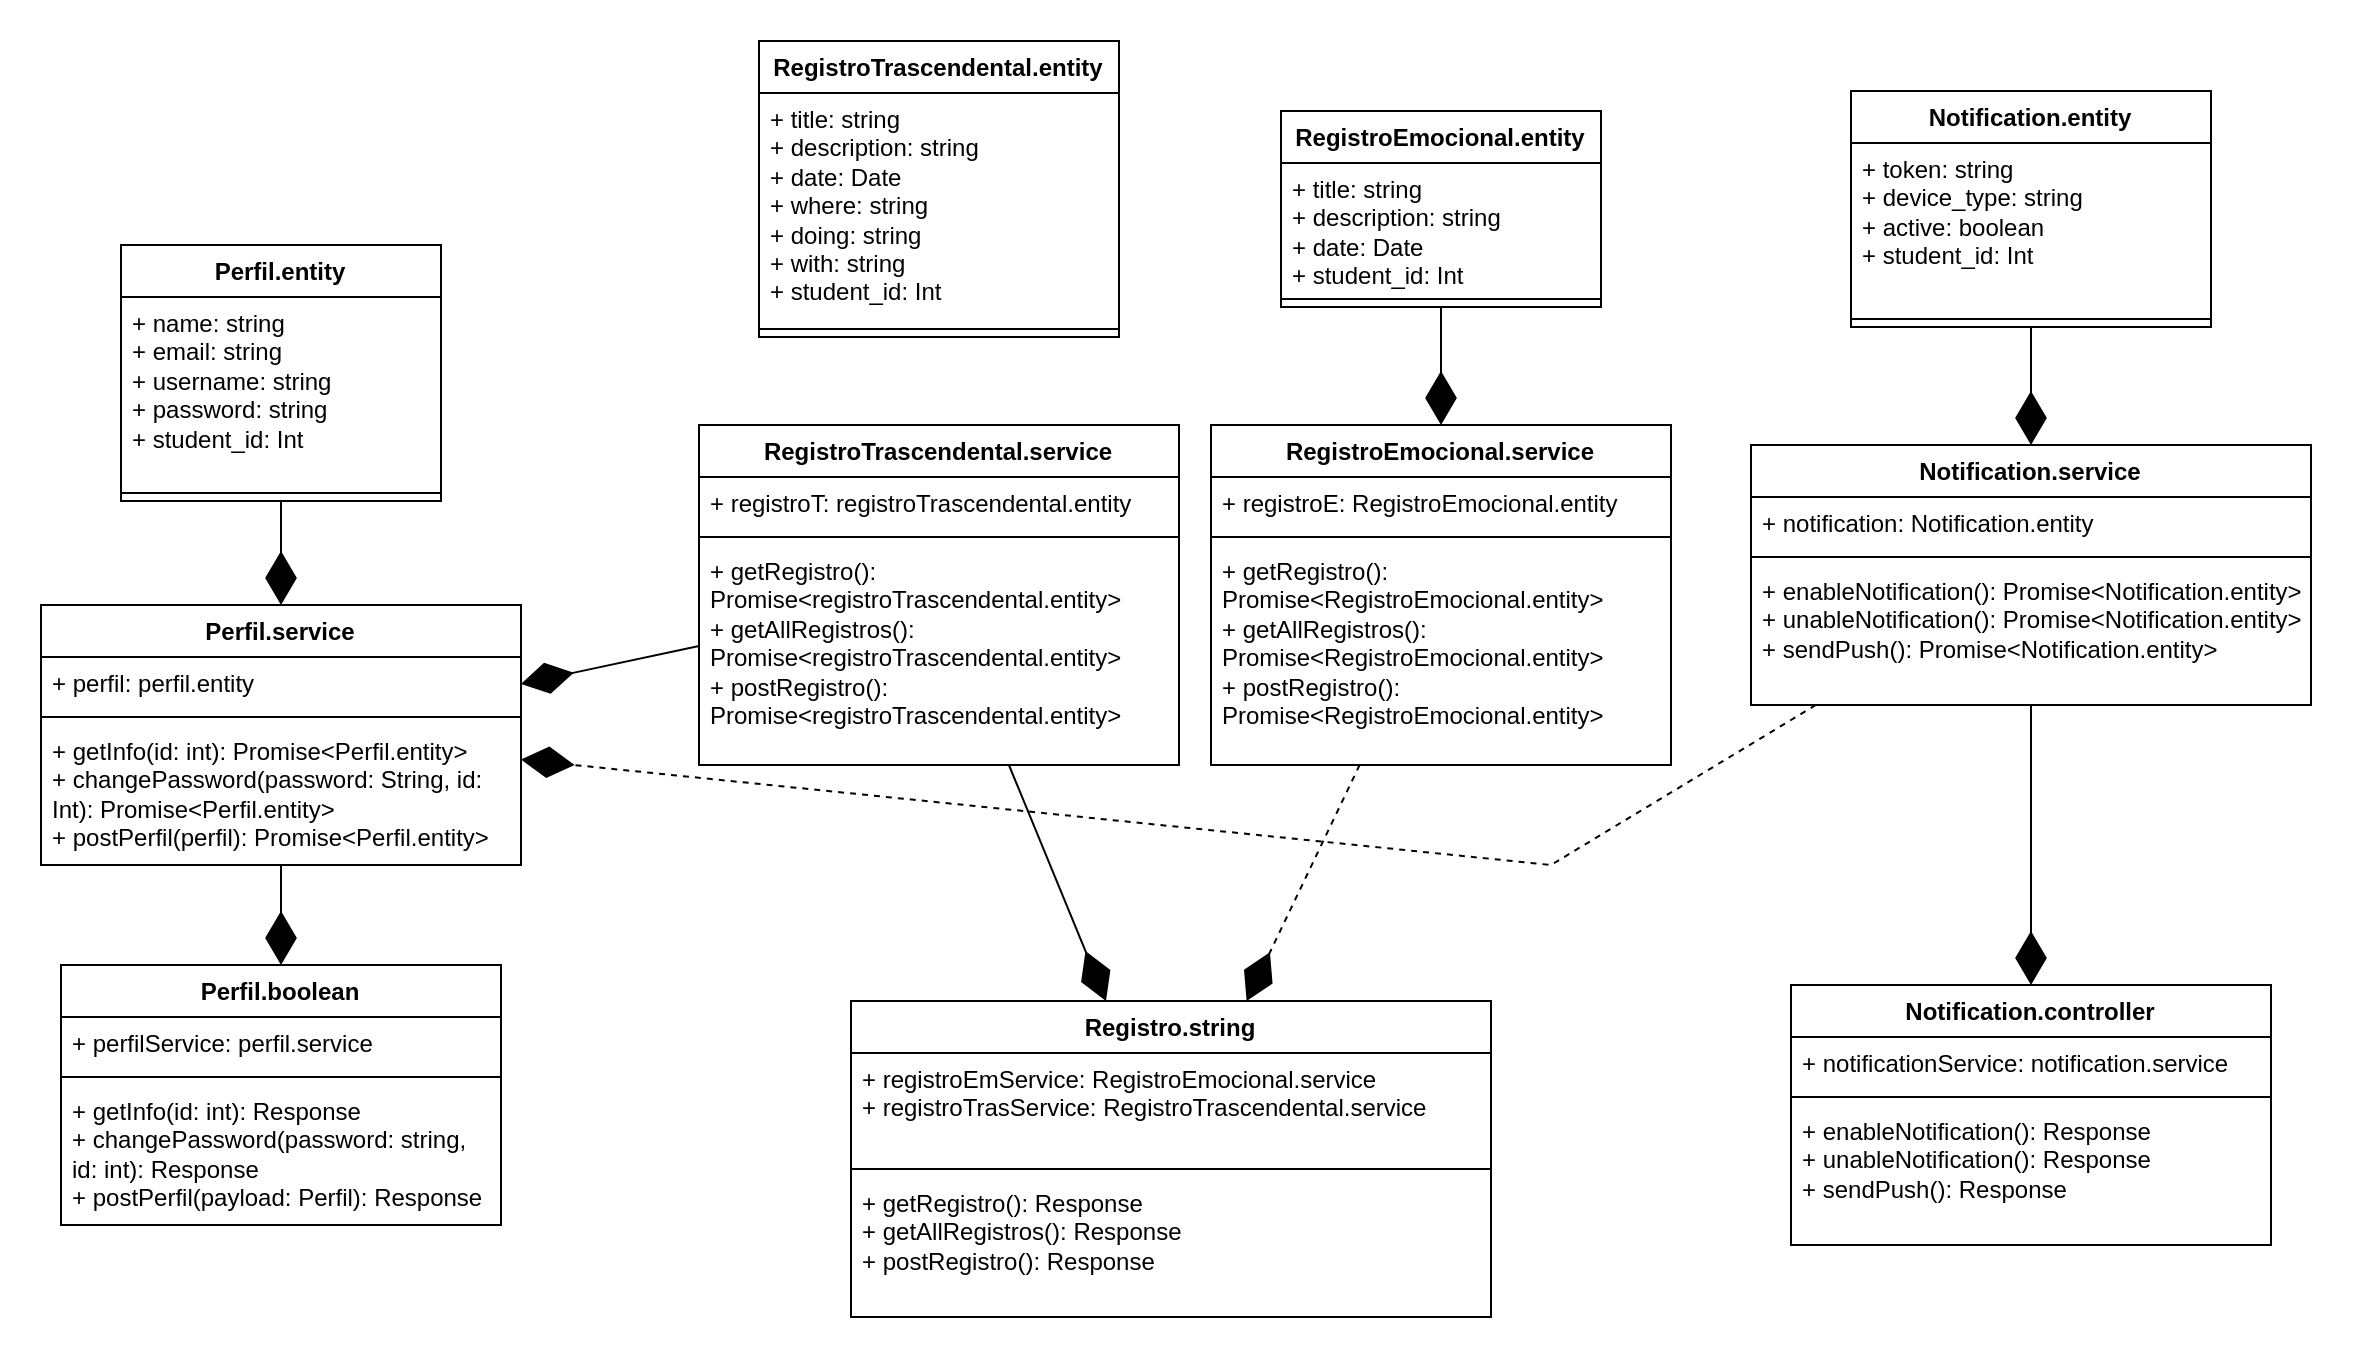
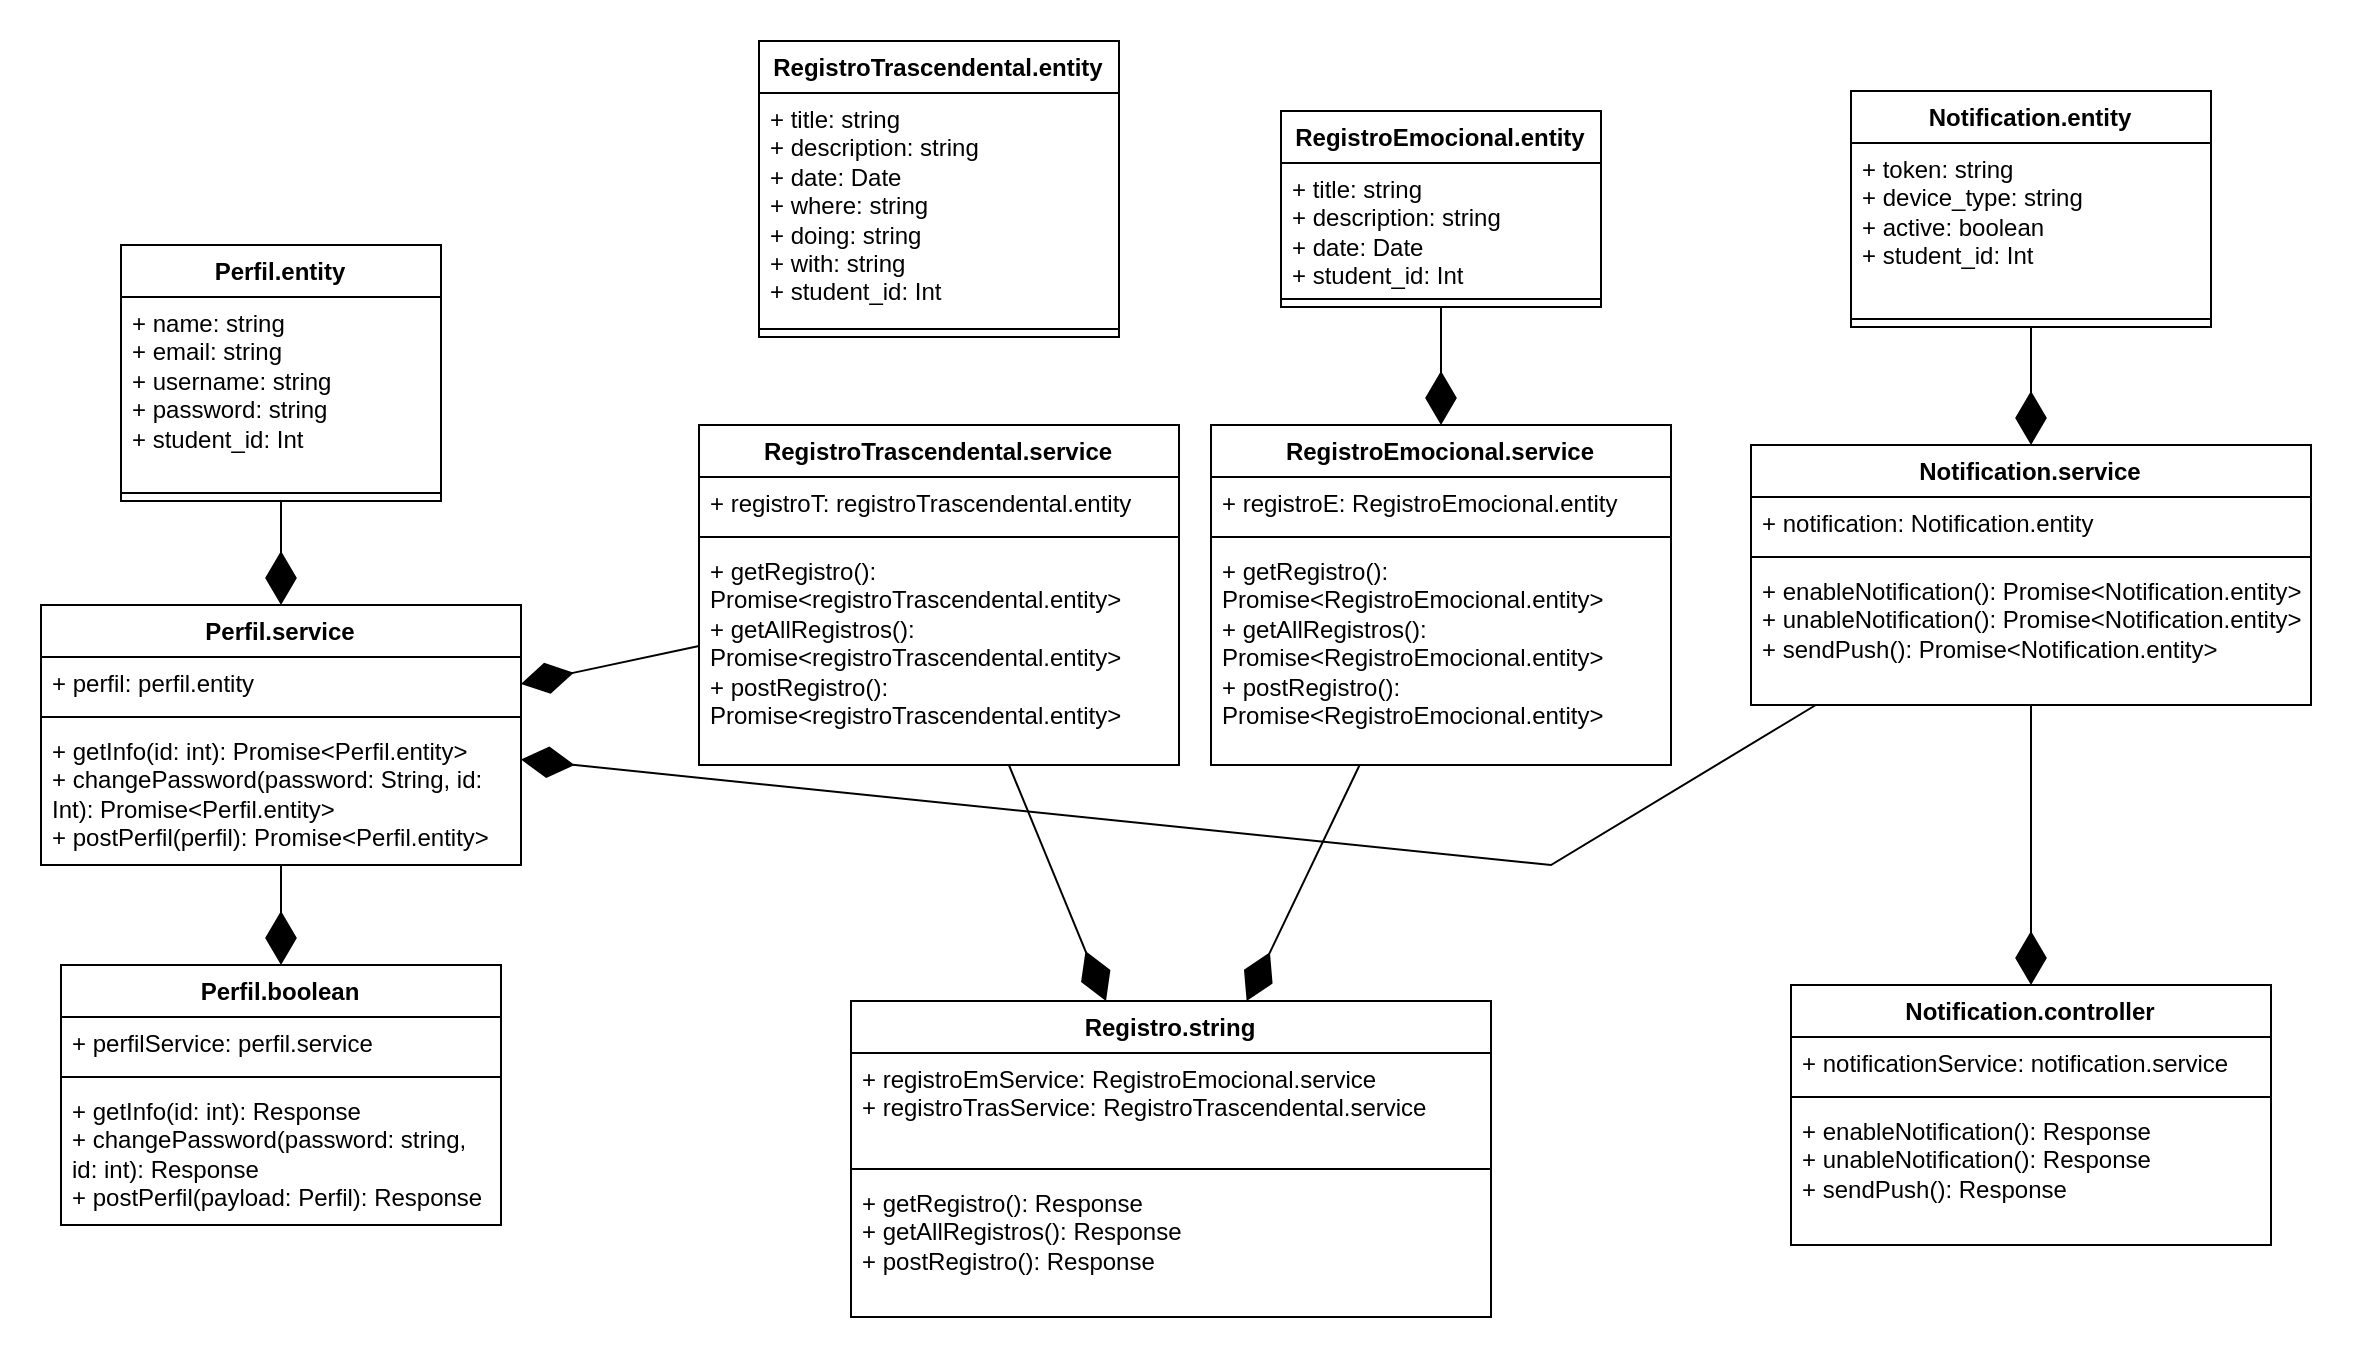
(1584, 845) -> (1584, 845)
(1315, 859) -> (1315, 859)
